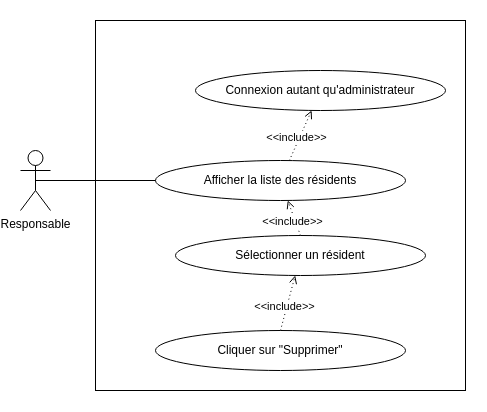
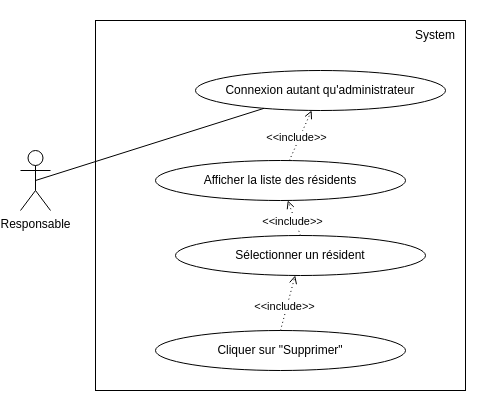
none -> (436, 36)
(97, 181) -> (150, 144)
